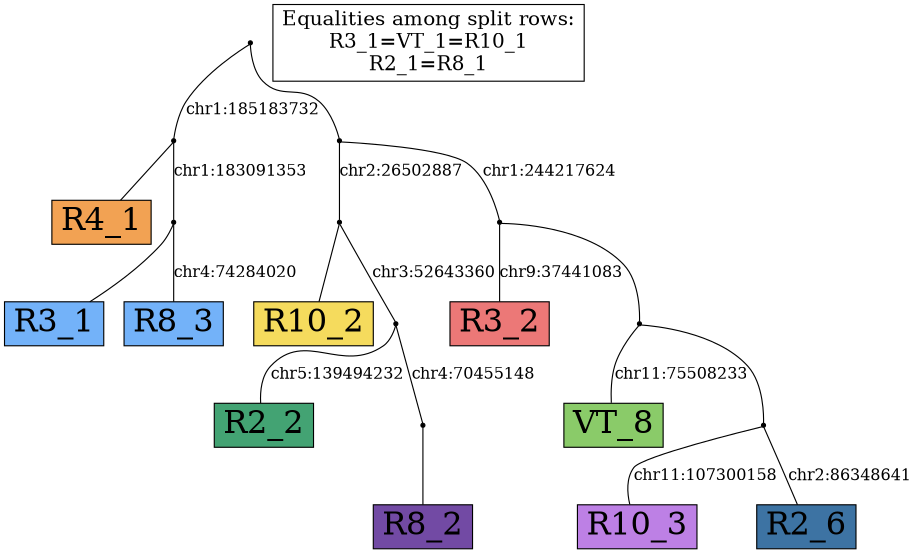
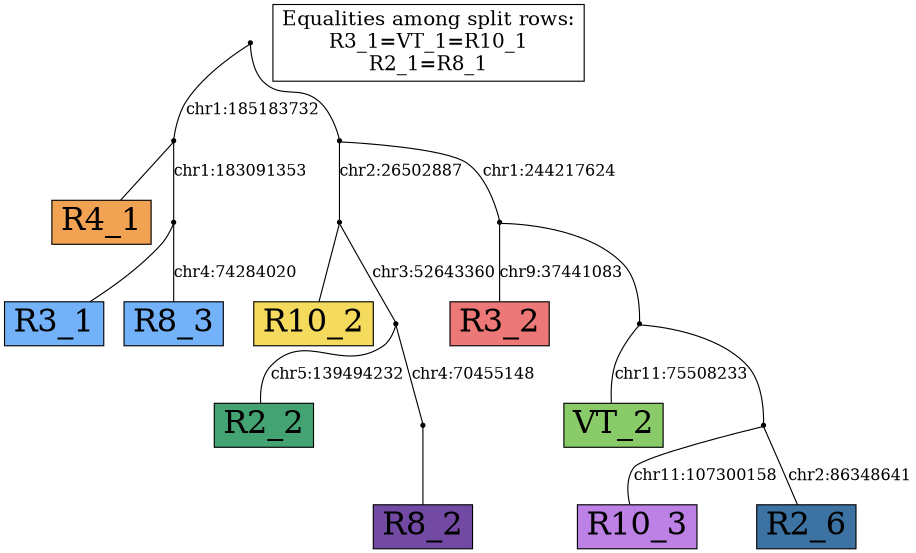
(614, 425) -> (614, 425)
